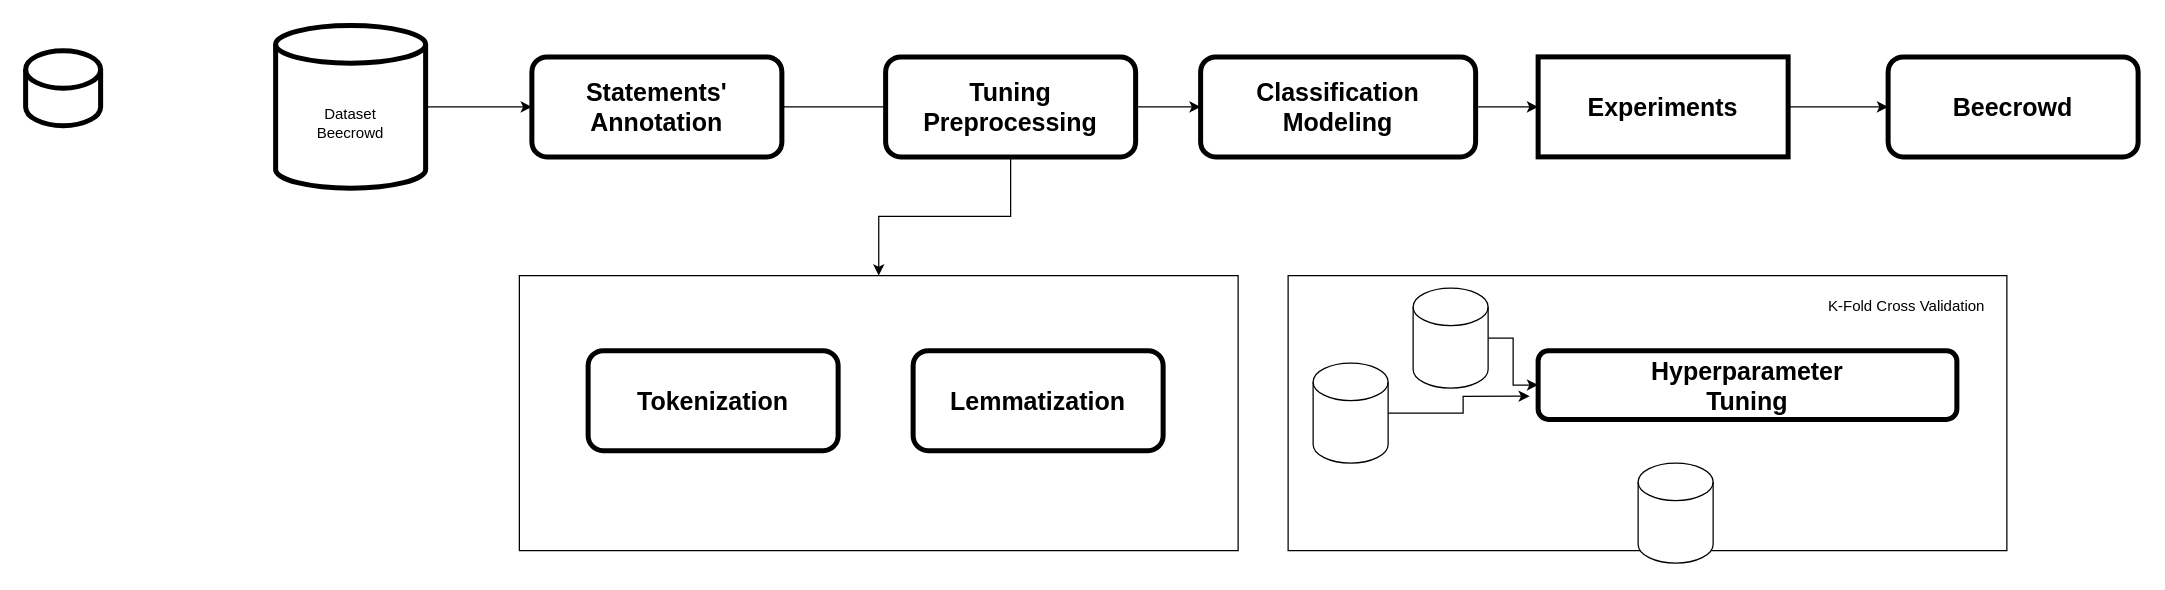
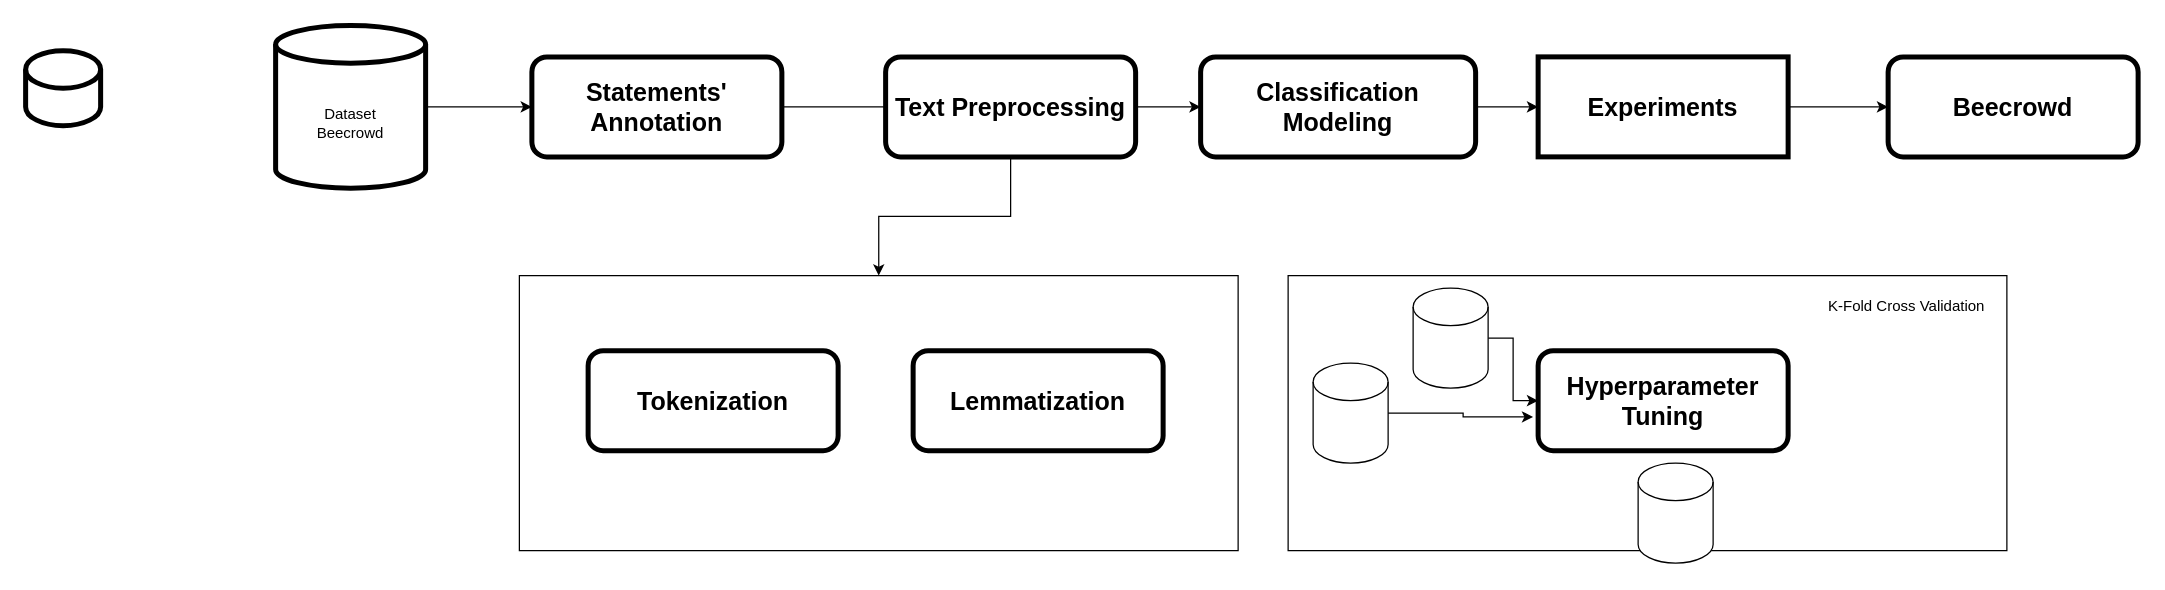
(1011, 107) -> (1011, 107)
(1748, 385) -> (1663, 401)
